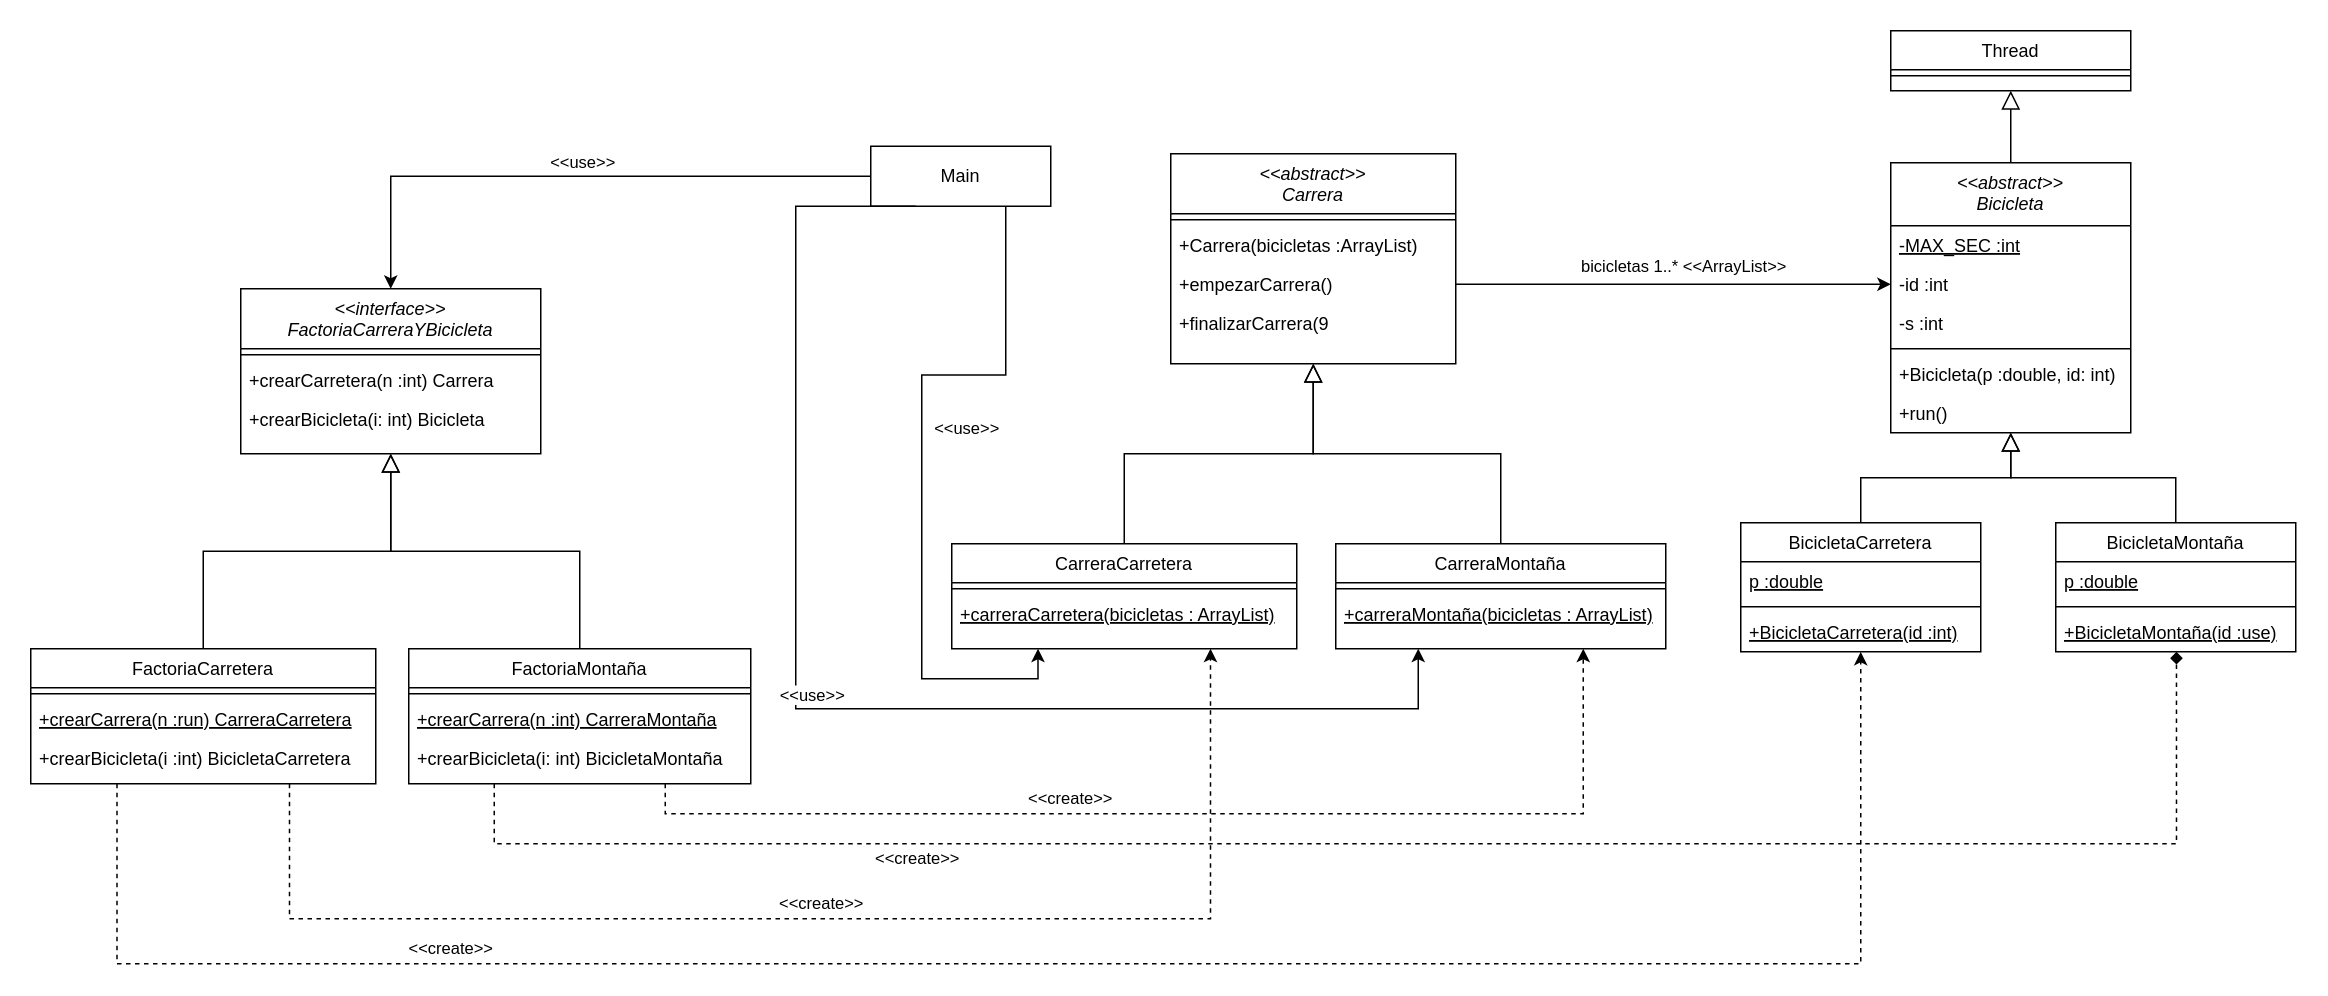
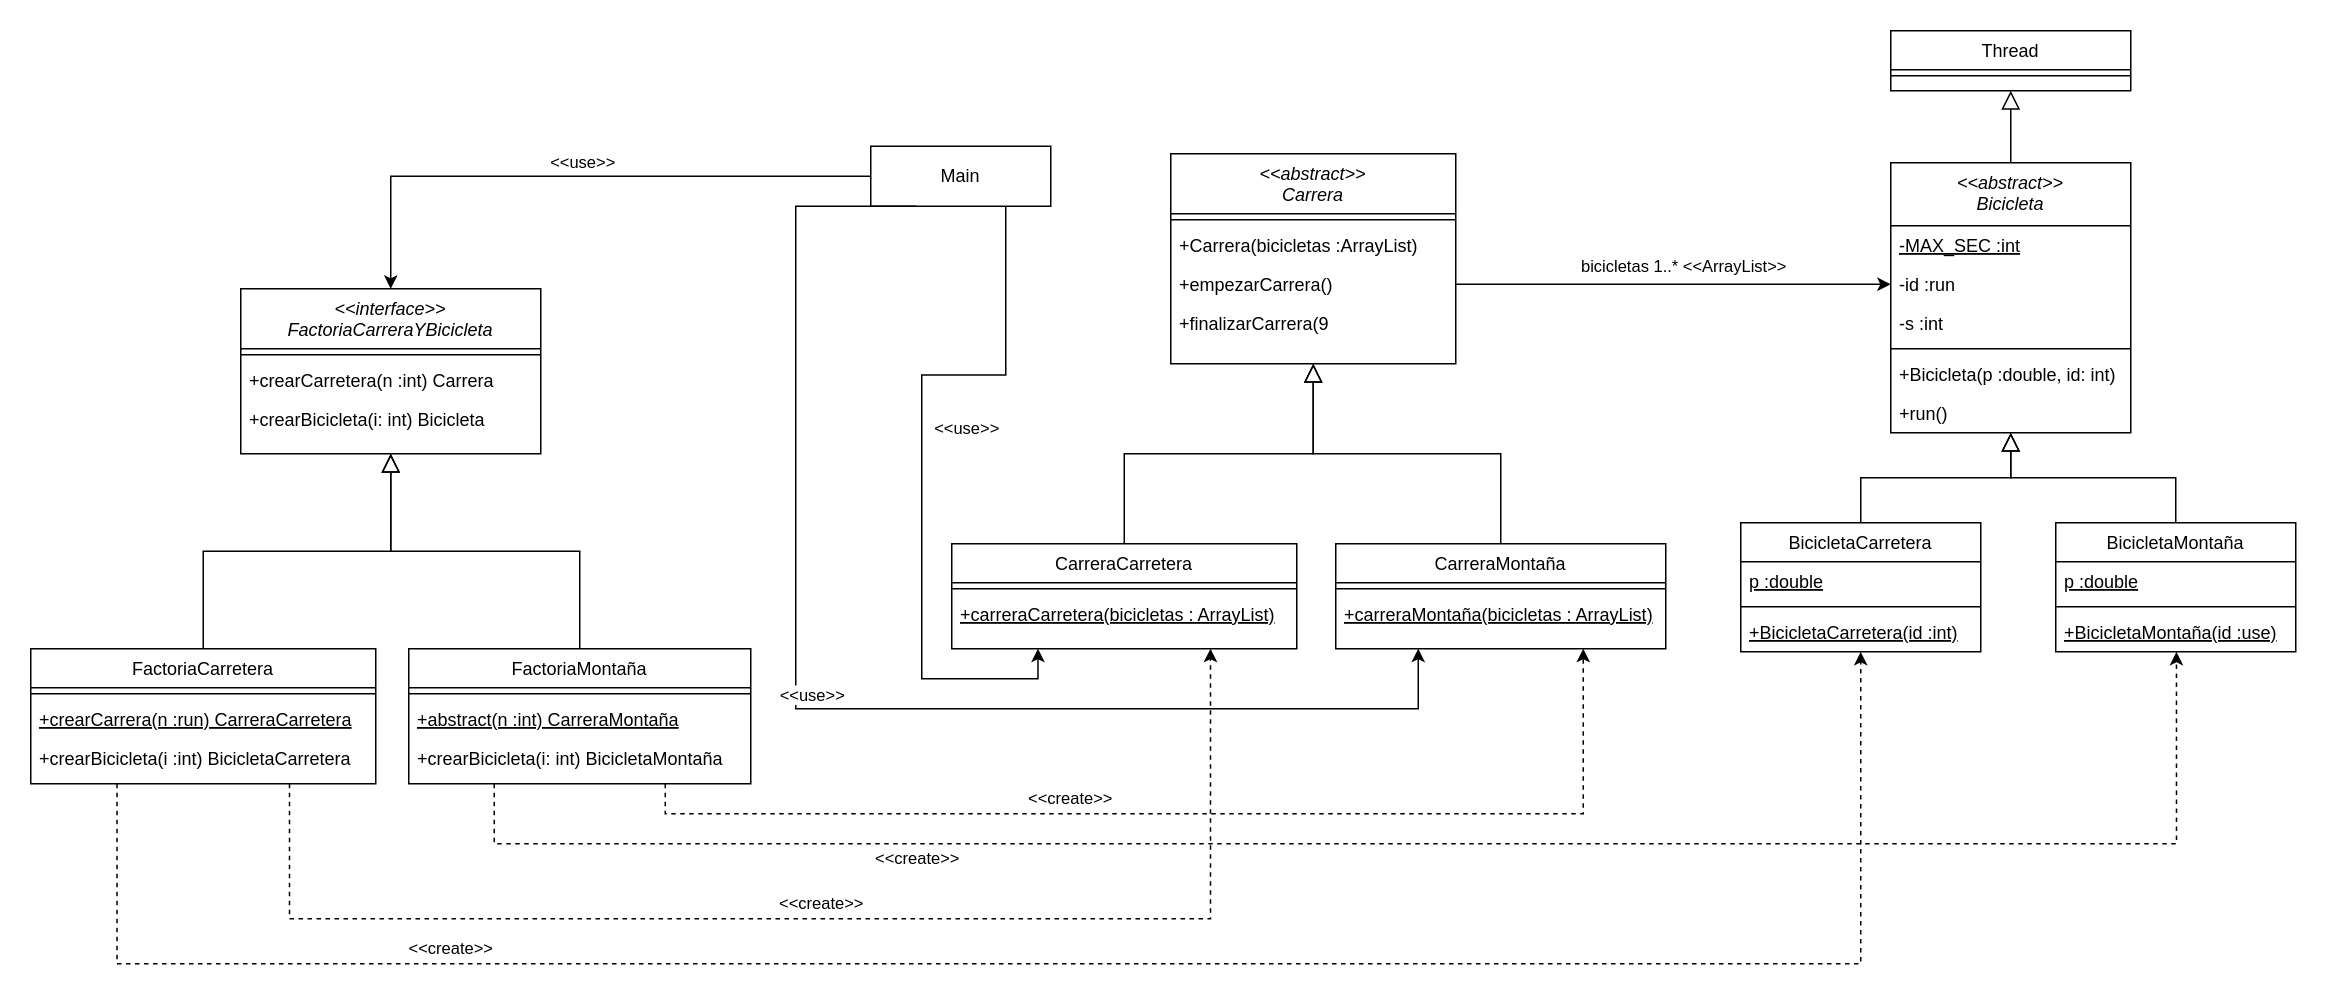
(1930, 285) -> (1932, 285)
(2176, 664) -> (2176, 663)
(589, 720) -> (569, 720)
